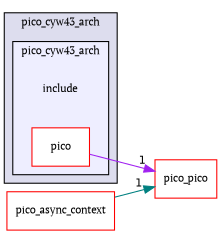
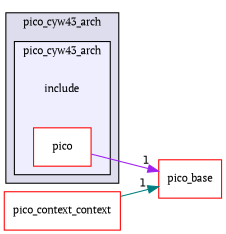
(186, 179) -> (190, 179)
(61, 211) -> (62, 211)
